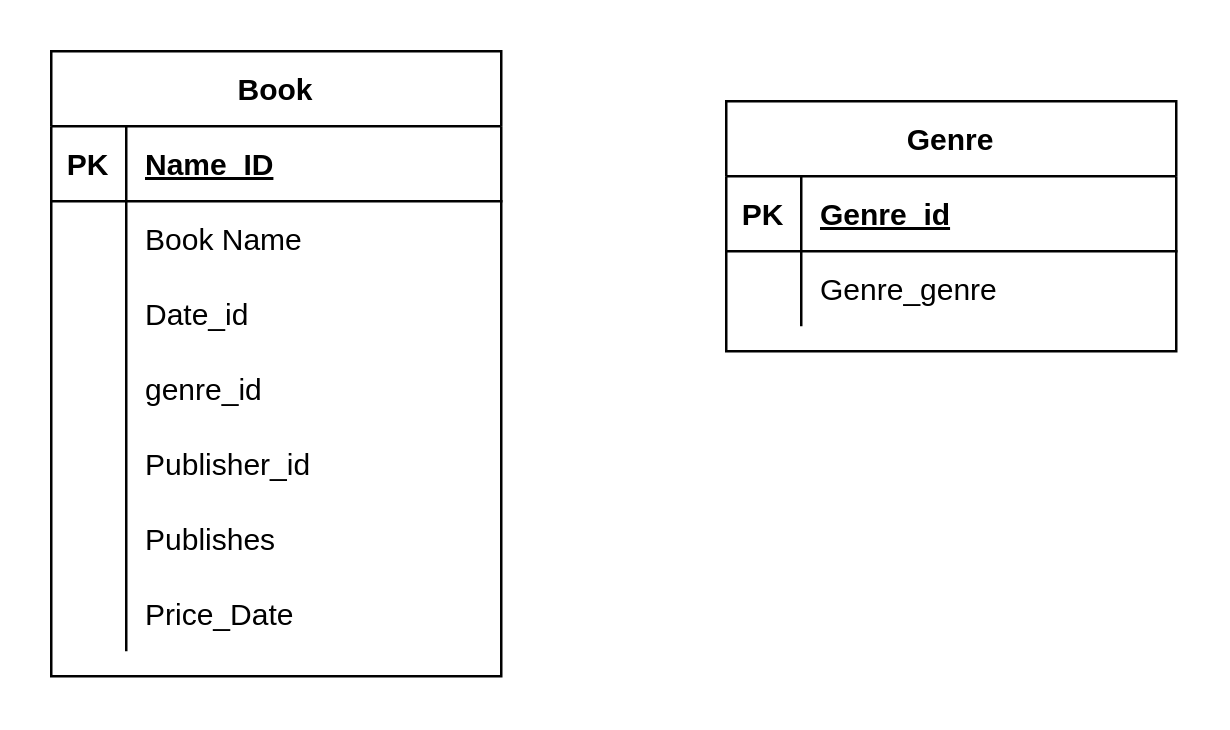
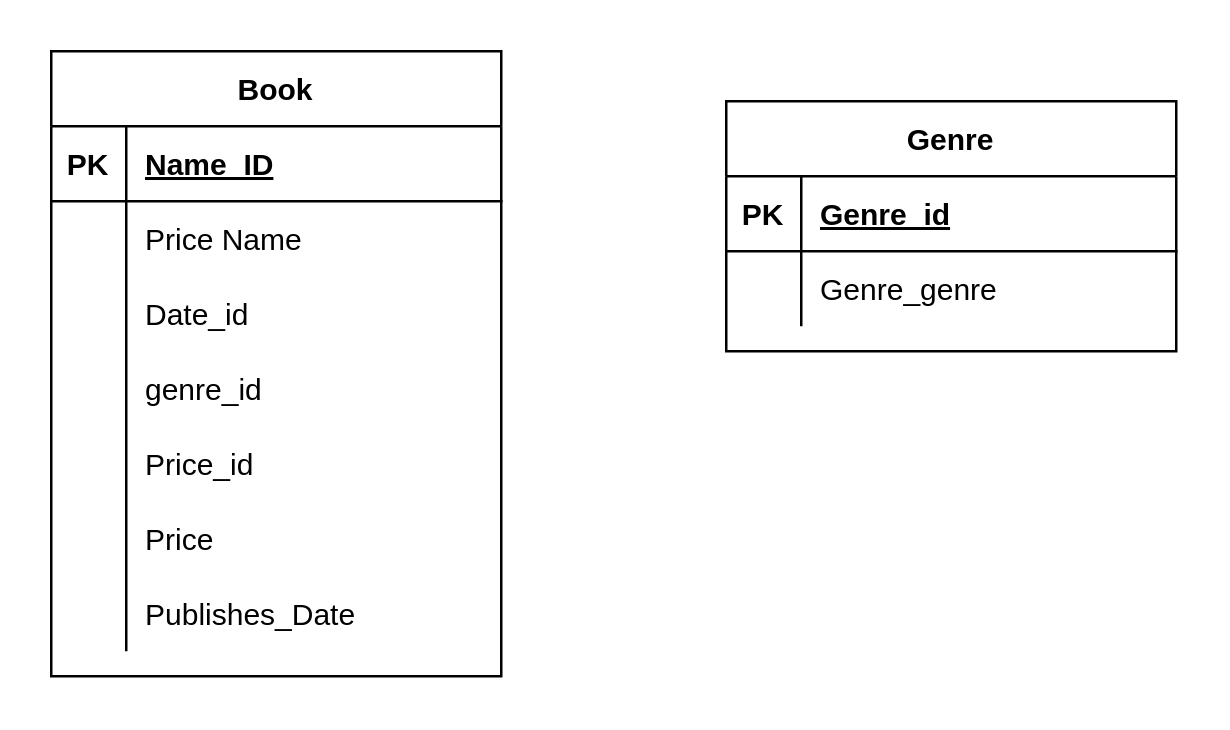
(217, 240) -> (221, 240)
(234, 465) -> (204, 465)
(213, 540) -> (183, 540)
(225, 615) -> (255, 615)
